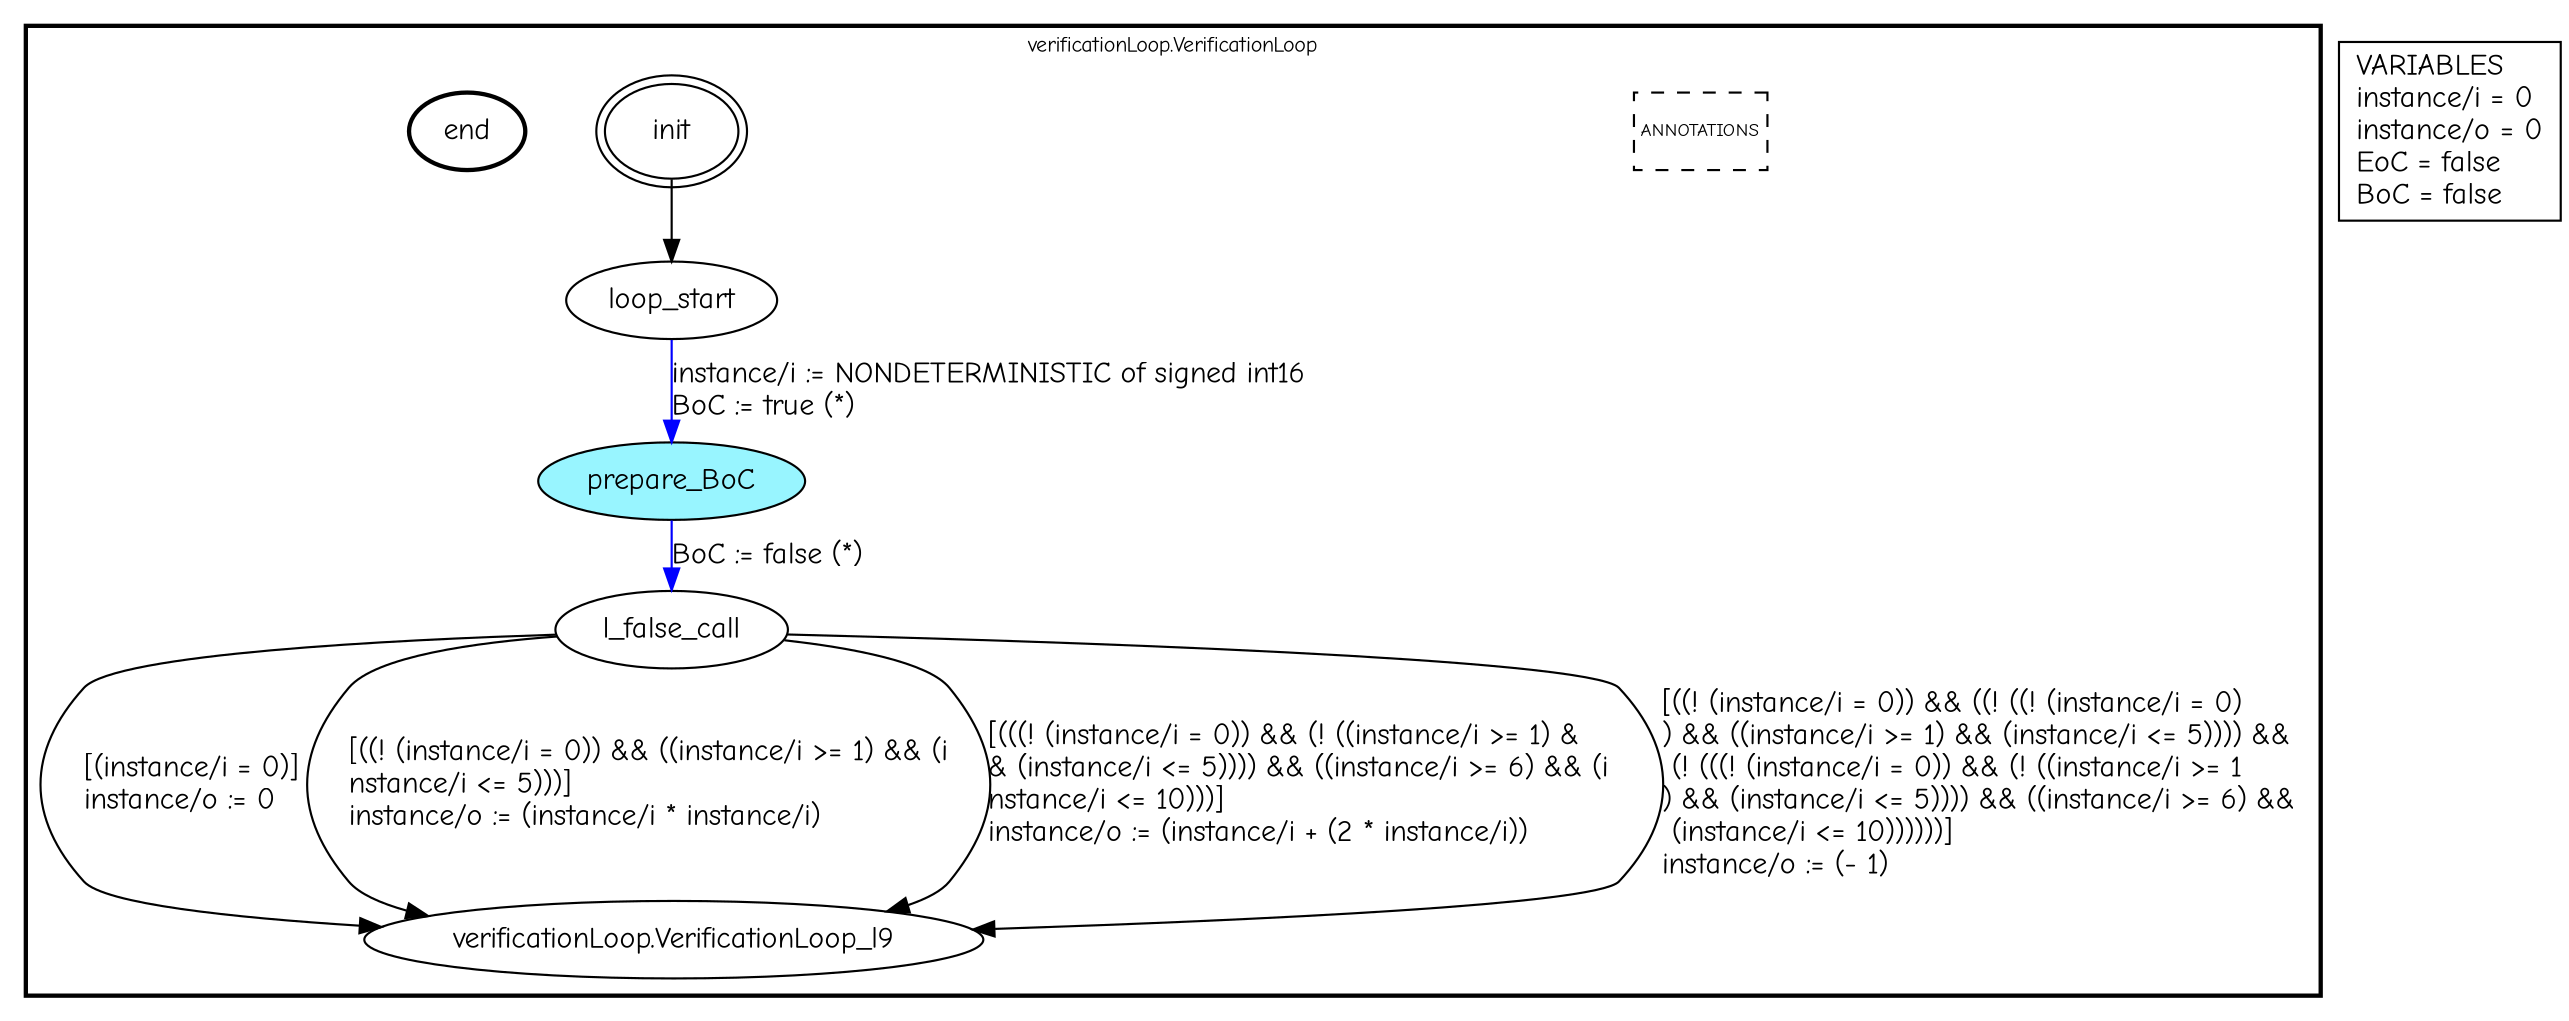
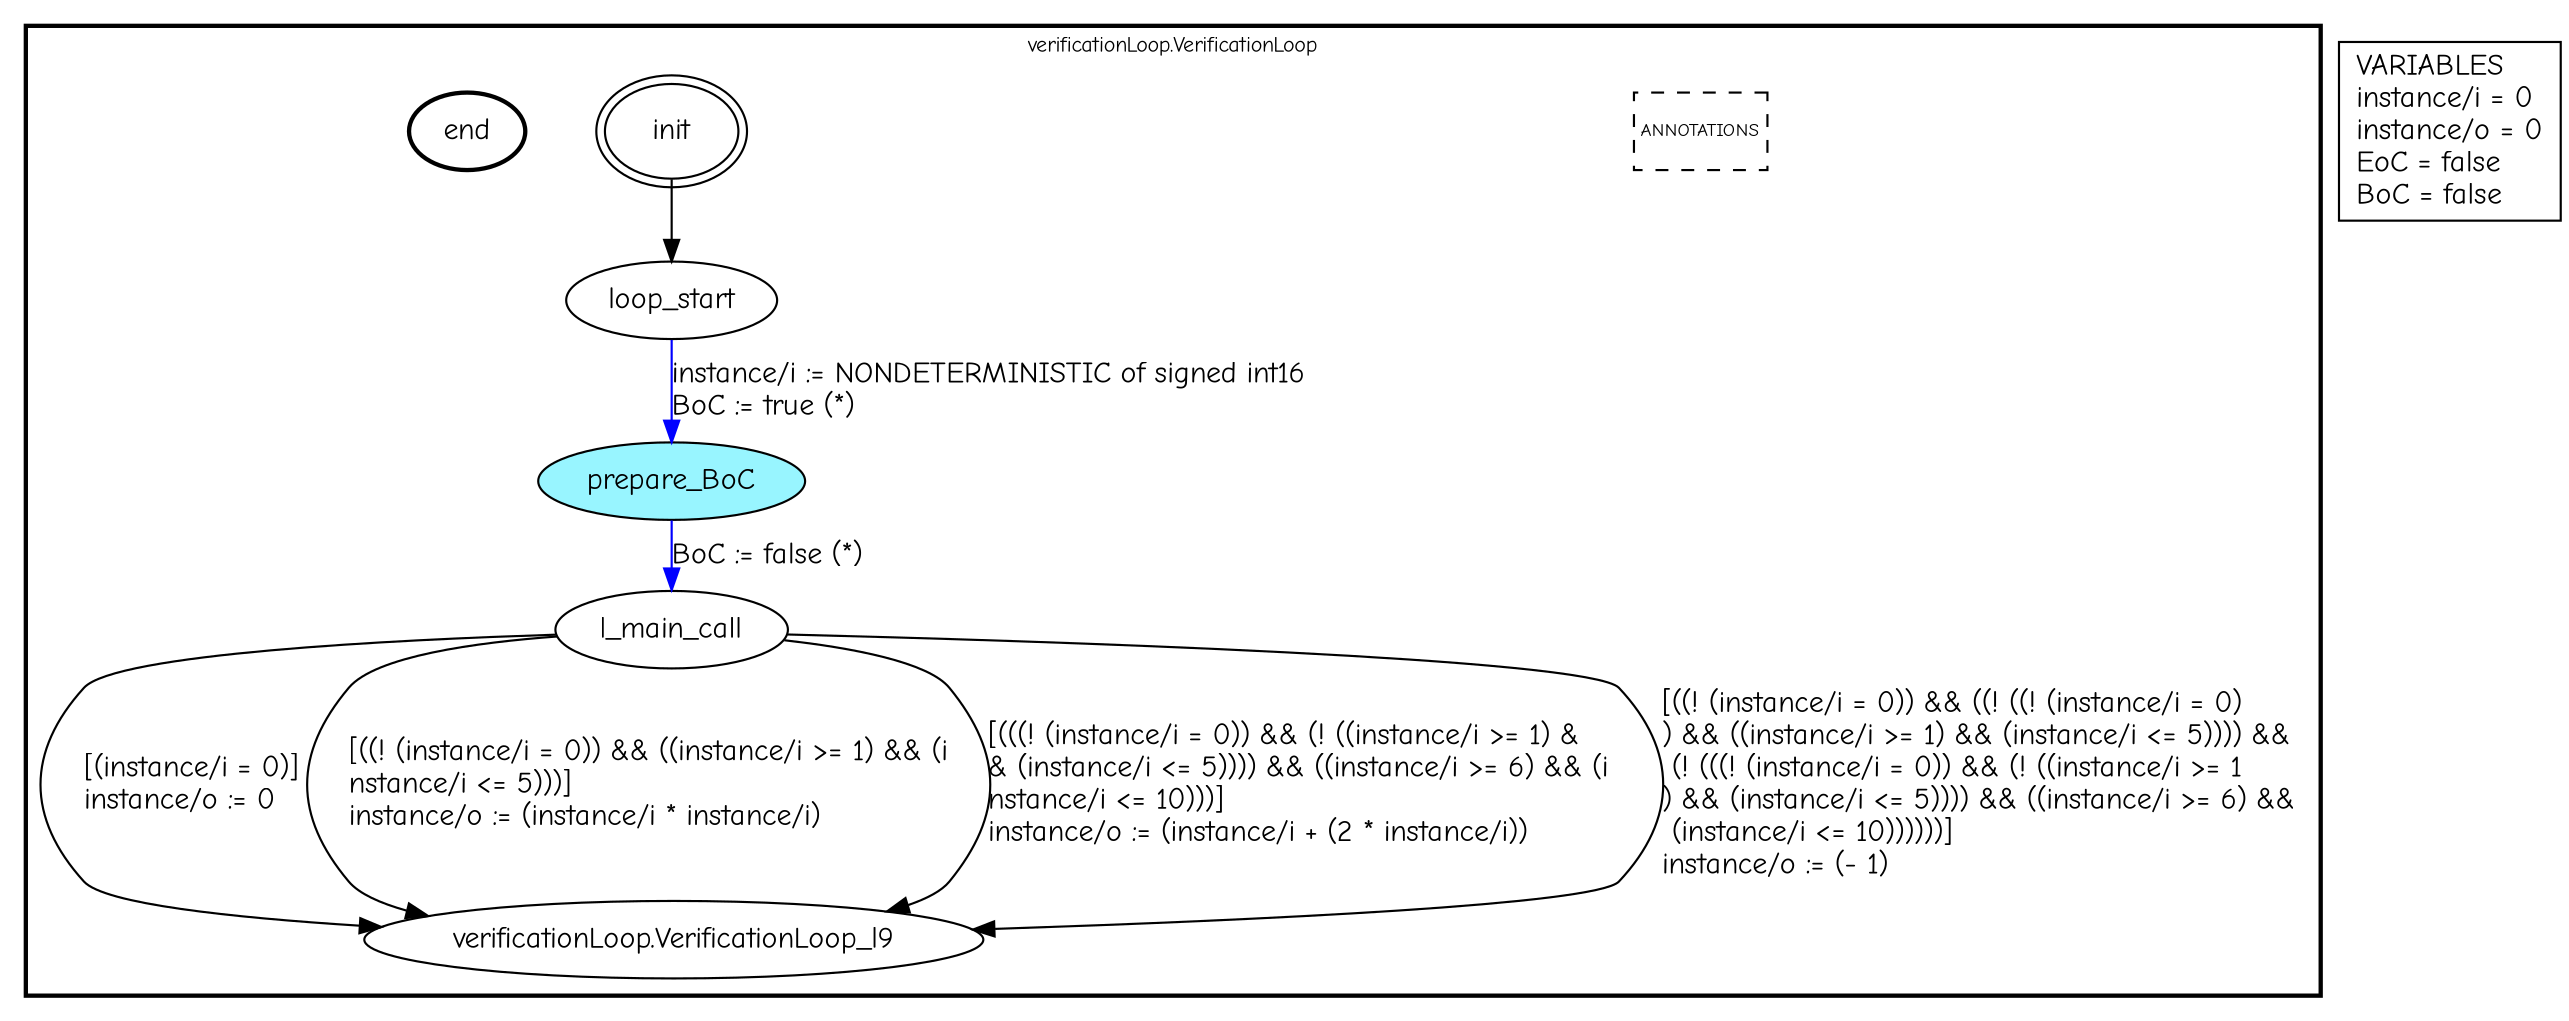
(672, 630) -> (672, 630)
